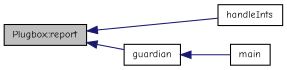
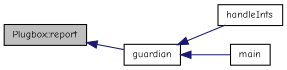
(158, 24) -> (206, 33)
